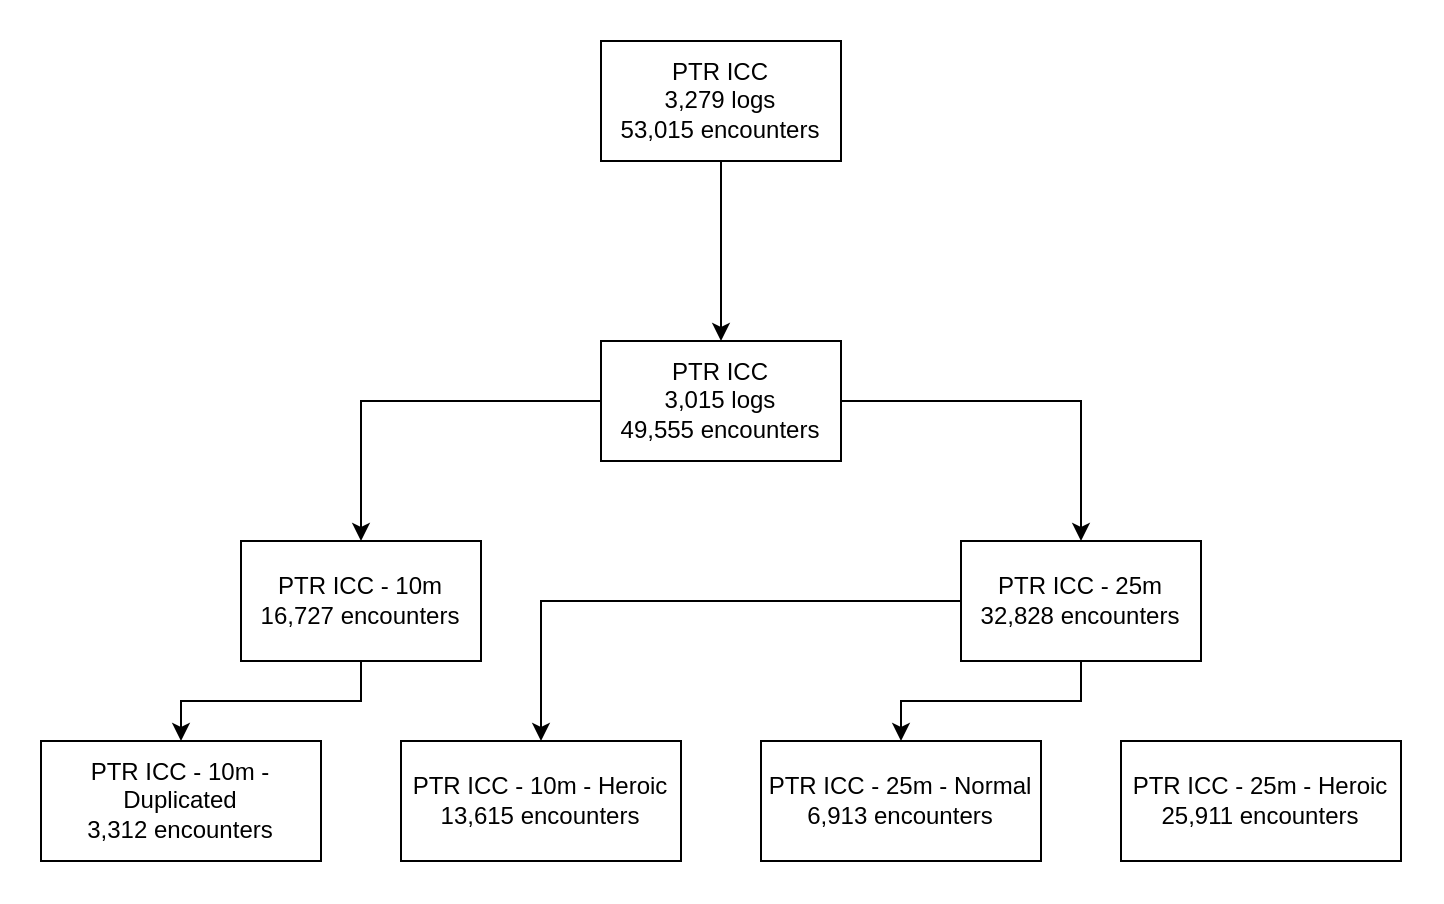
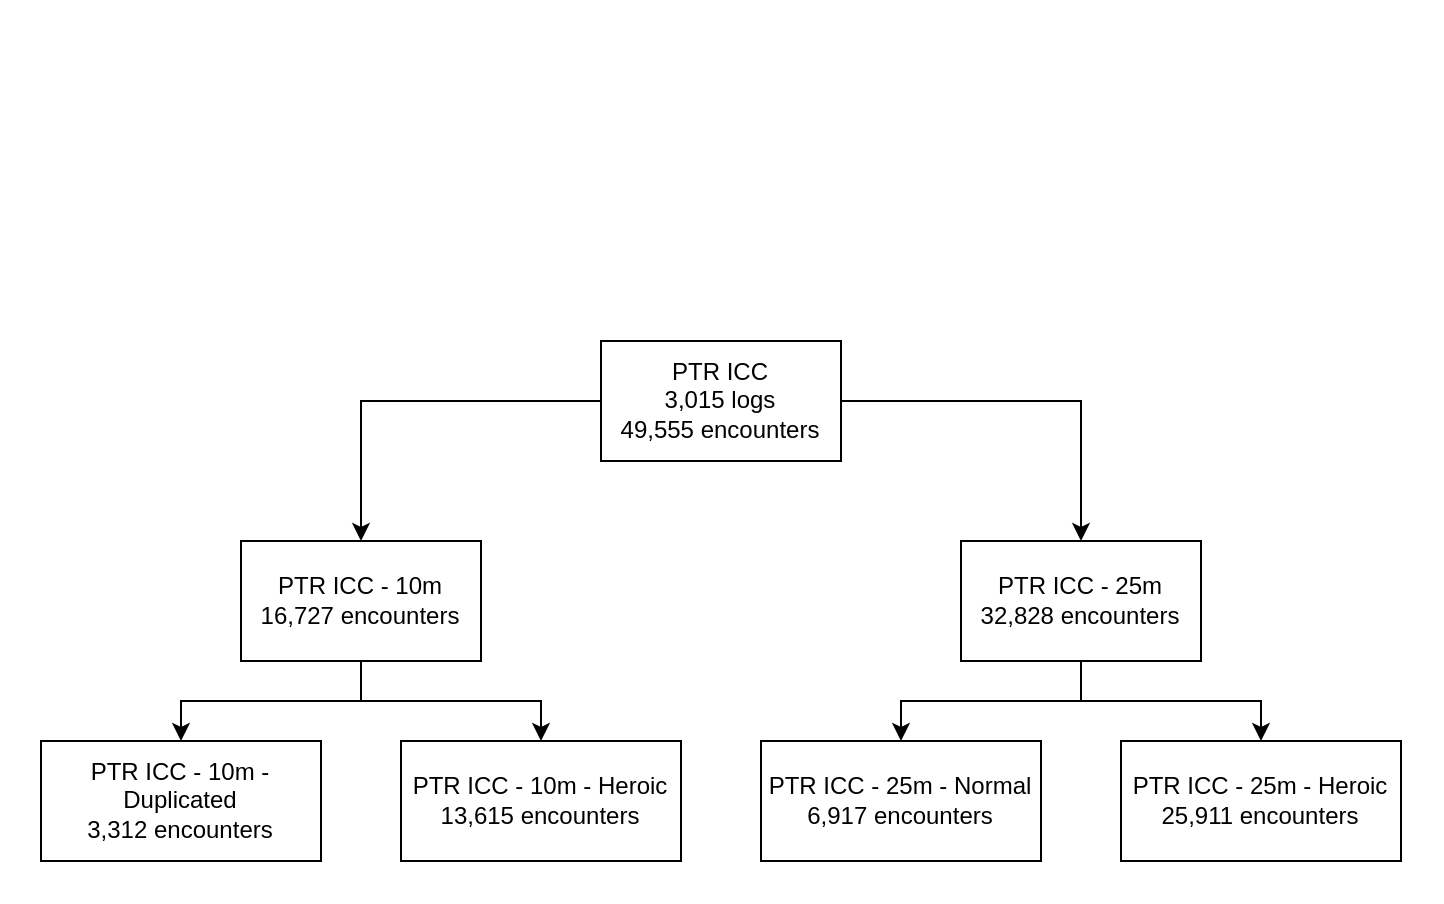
(721, 101) -> none
(721, 244) -> none
(703, 601) -> (1186, 701)
none -> (451, 701)
(901, 801) -> (901, 801)
